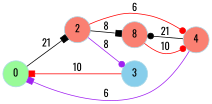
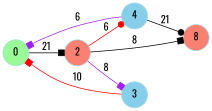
(196, 40) -> (135, 16)
(104, 50) -> (102, 73)
(161, 53) -> none
